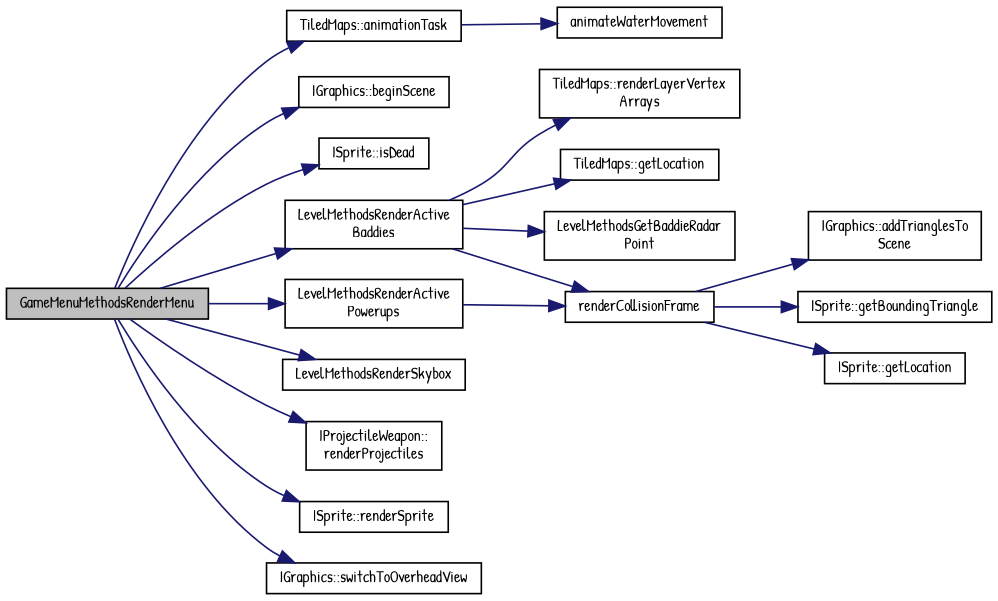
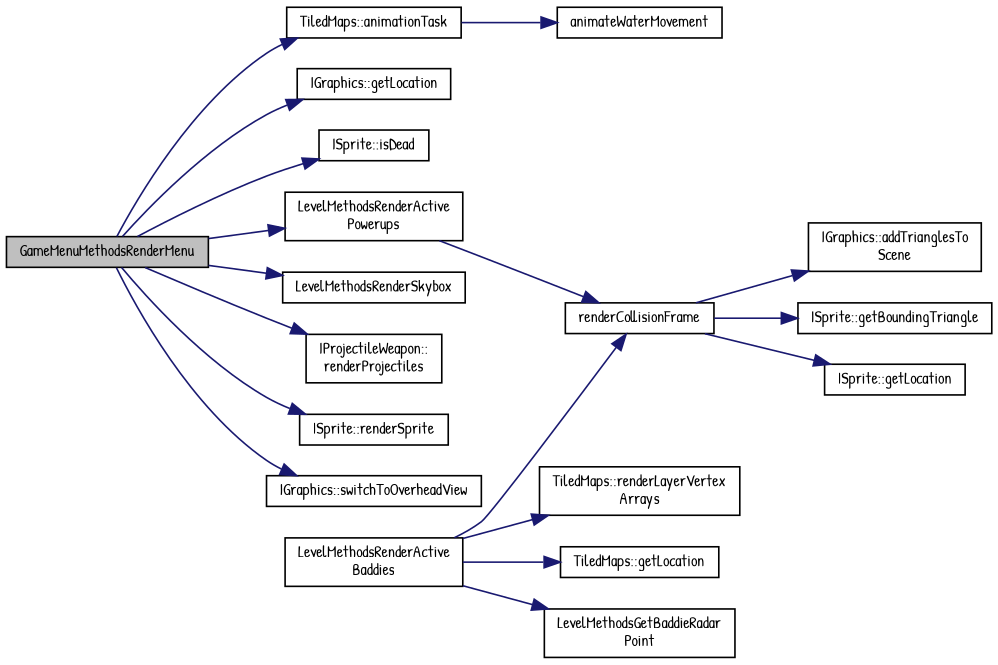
(374, 92) -> (374, 84)
(218, 271) -> none
